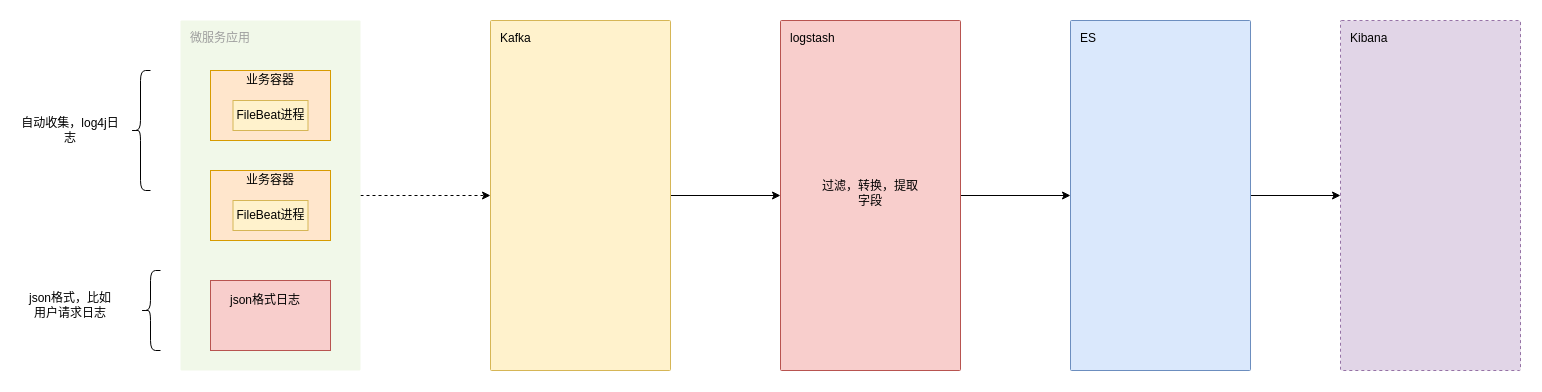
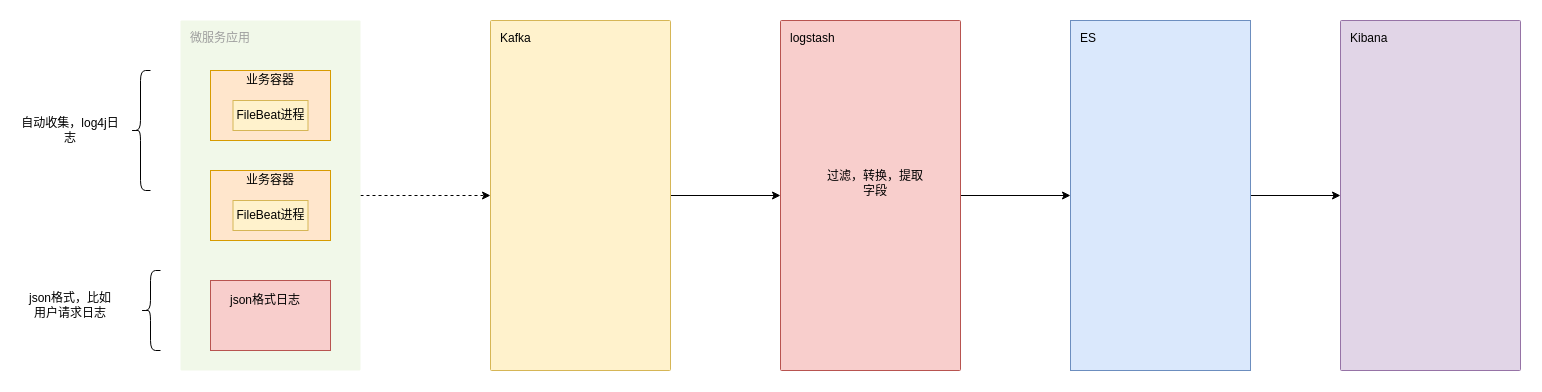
(871, 193) -> (876, 183)
(1161, 196) -> (1161, 196)
(1431, 196) -> (1431, 196)
